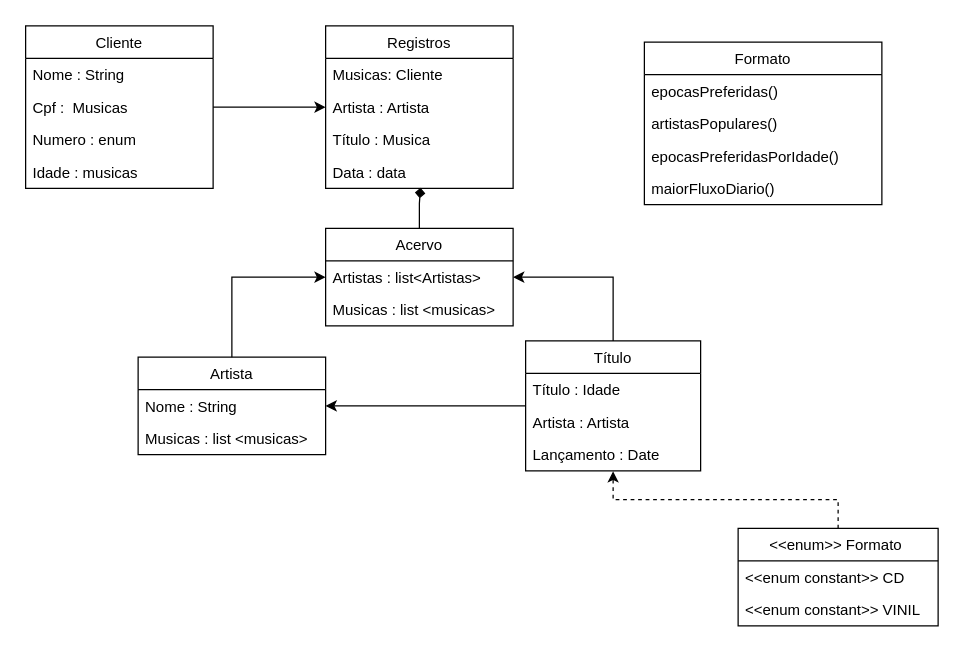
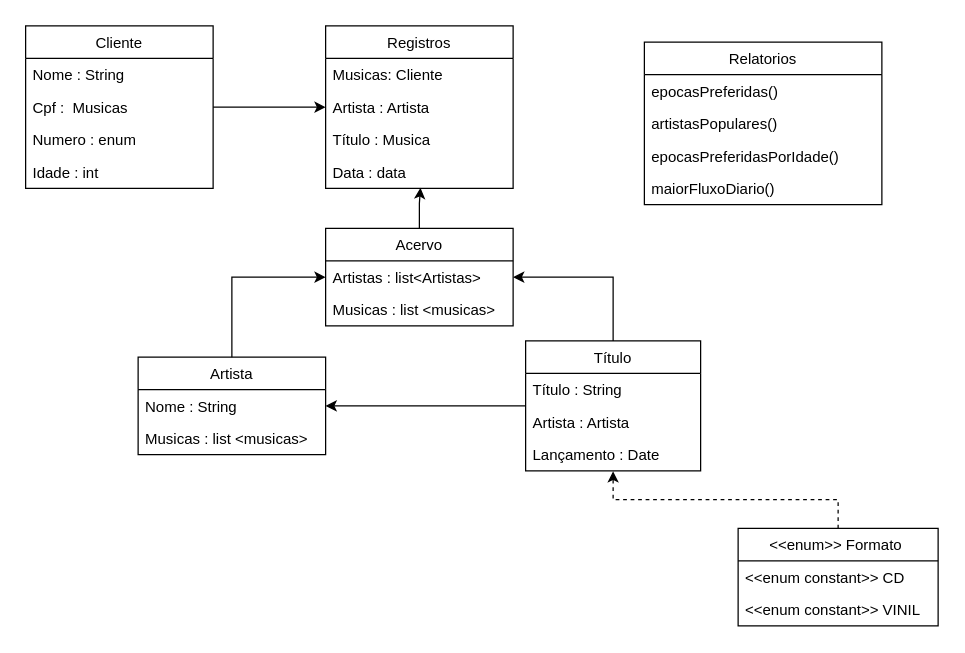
(763, 59) -> (763, 59)
(88, 173) -> (71, 173)
(420, 198) -> (420, 198)
(584, 390) -> (586, 390)
